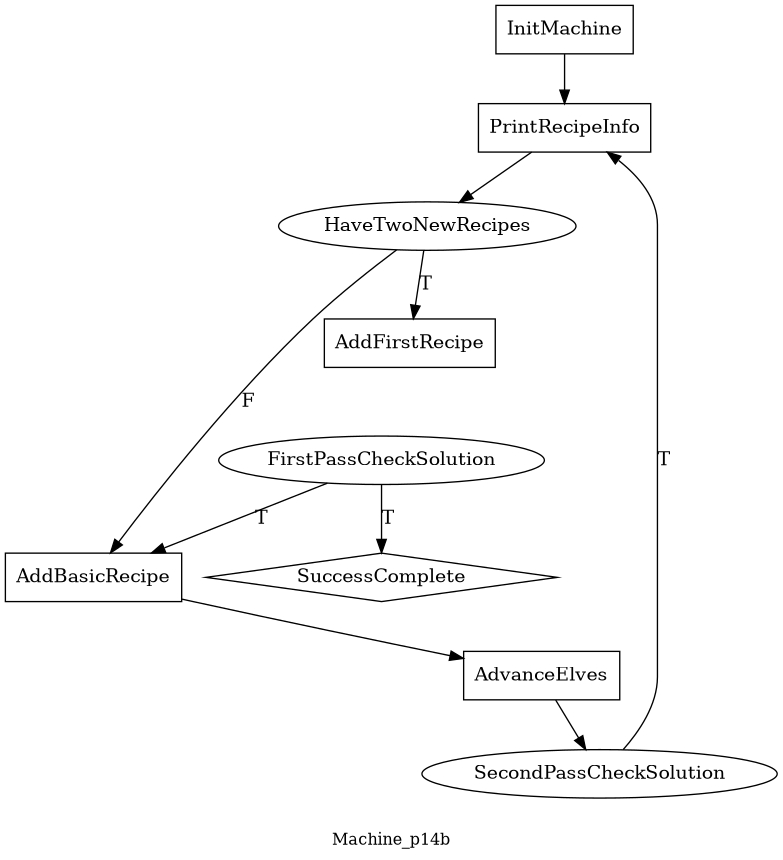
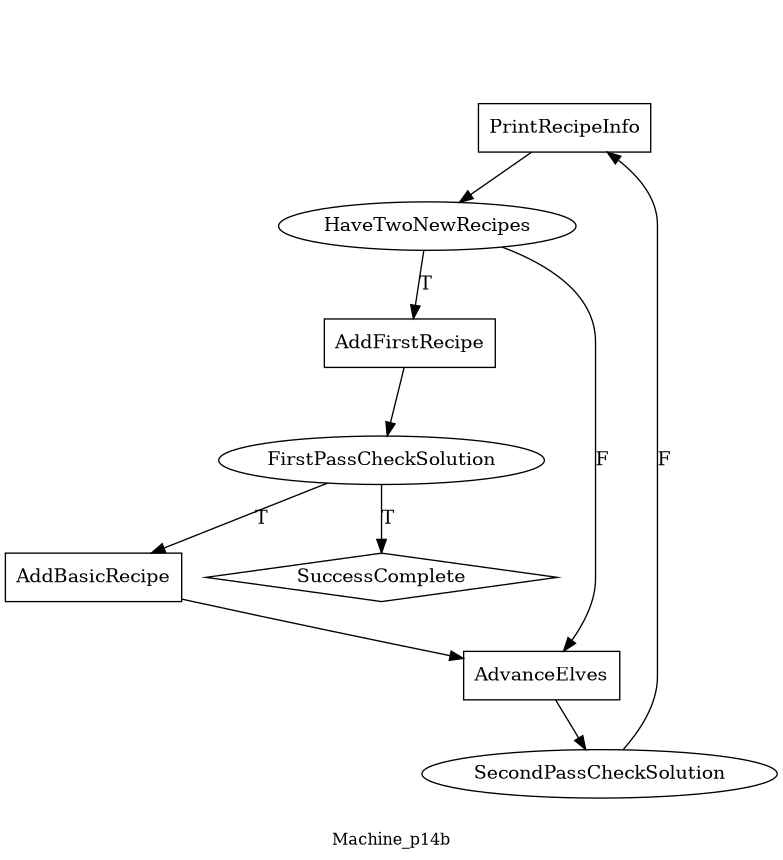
(565, 30) -> none
(247, 386) -> (596, 423)
none -> (397, 395)
(664, 460) -> (664, 460)
